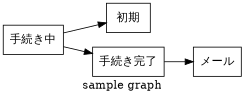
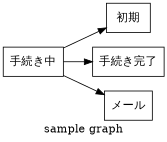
(175, 62) -> (80, 83)
